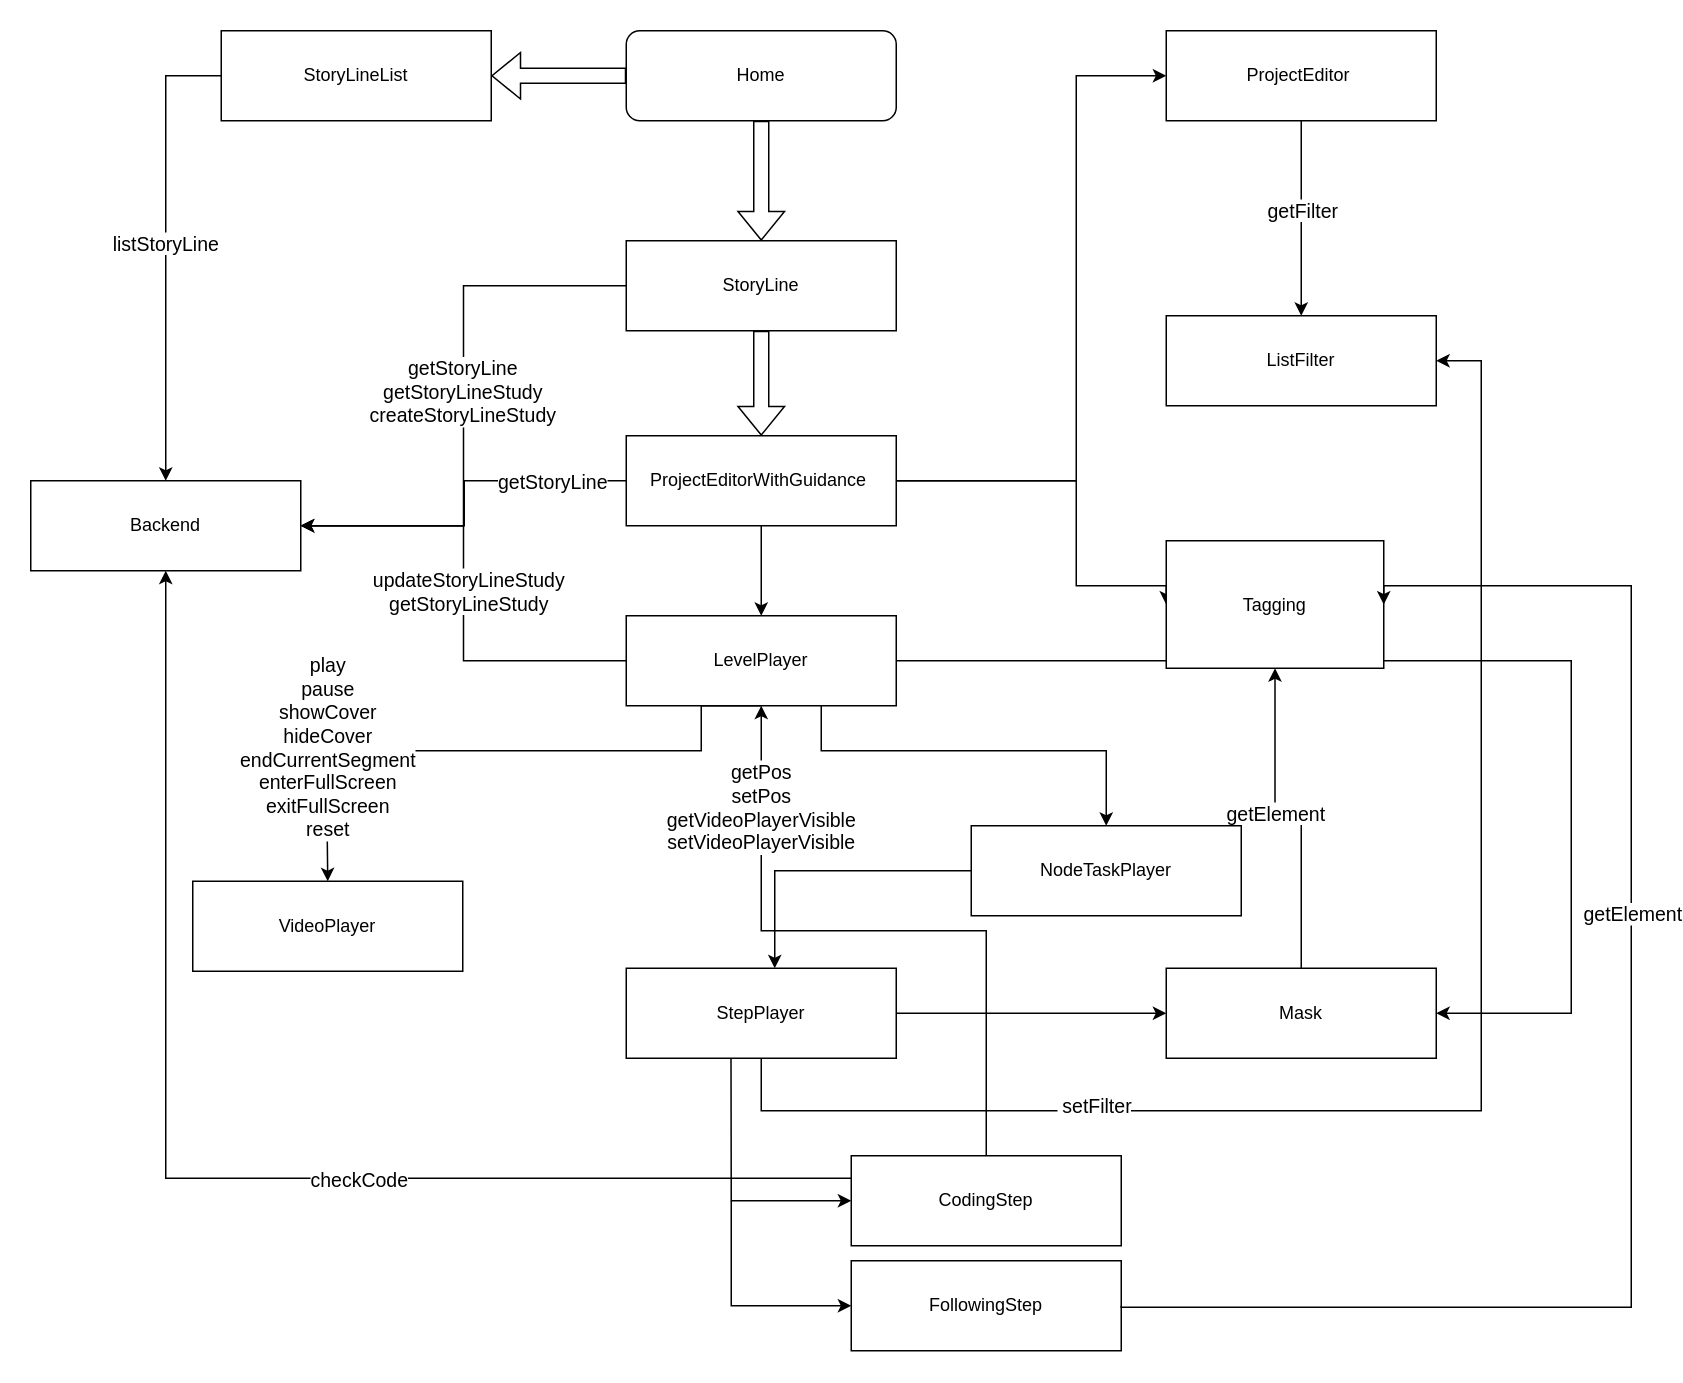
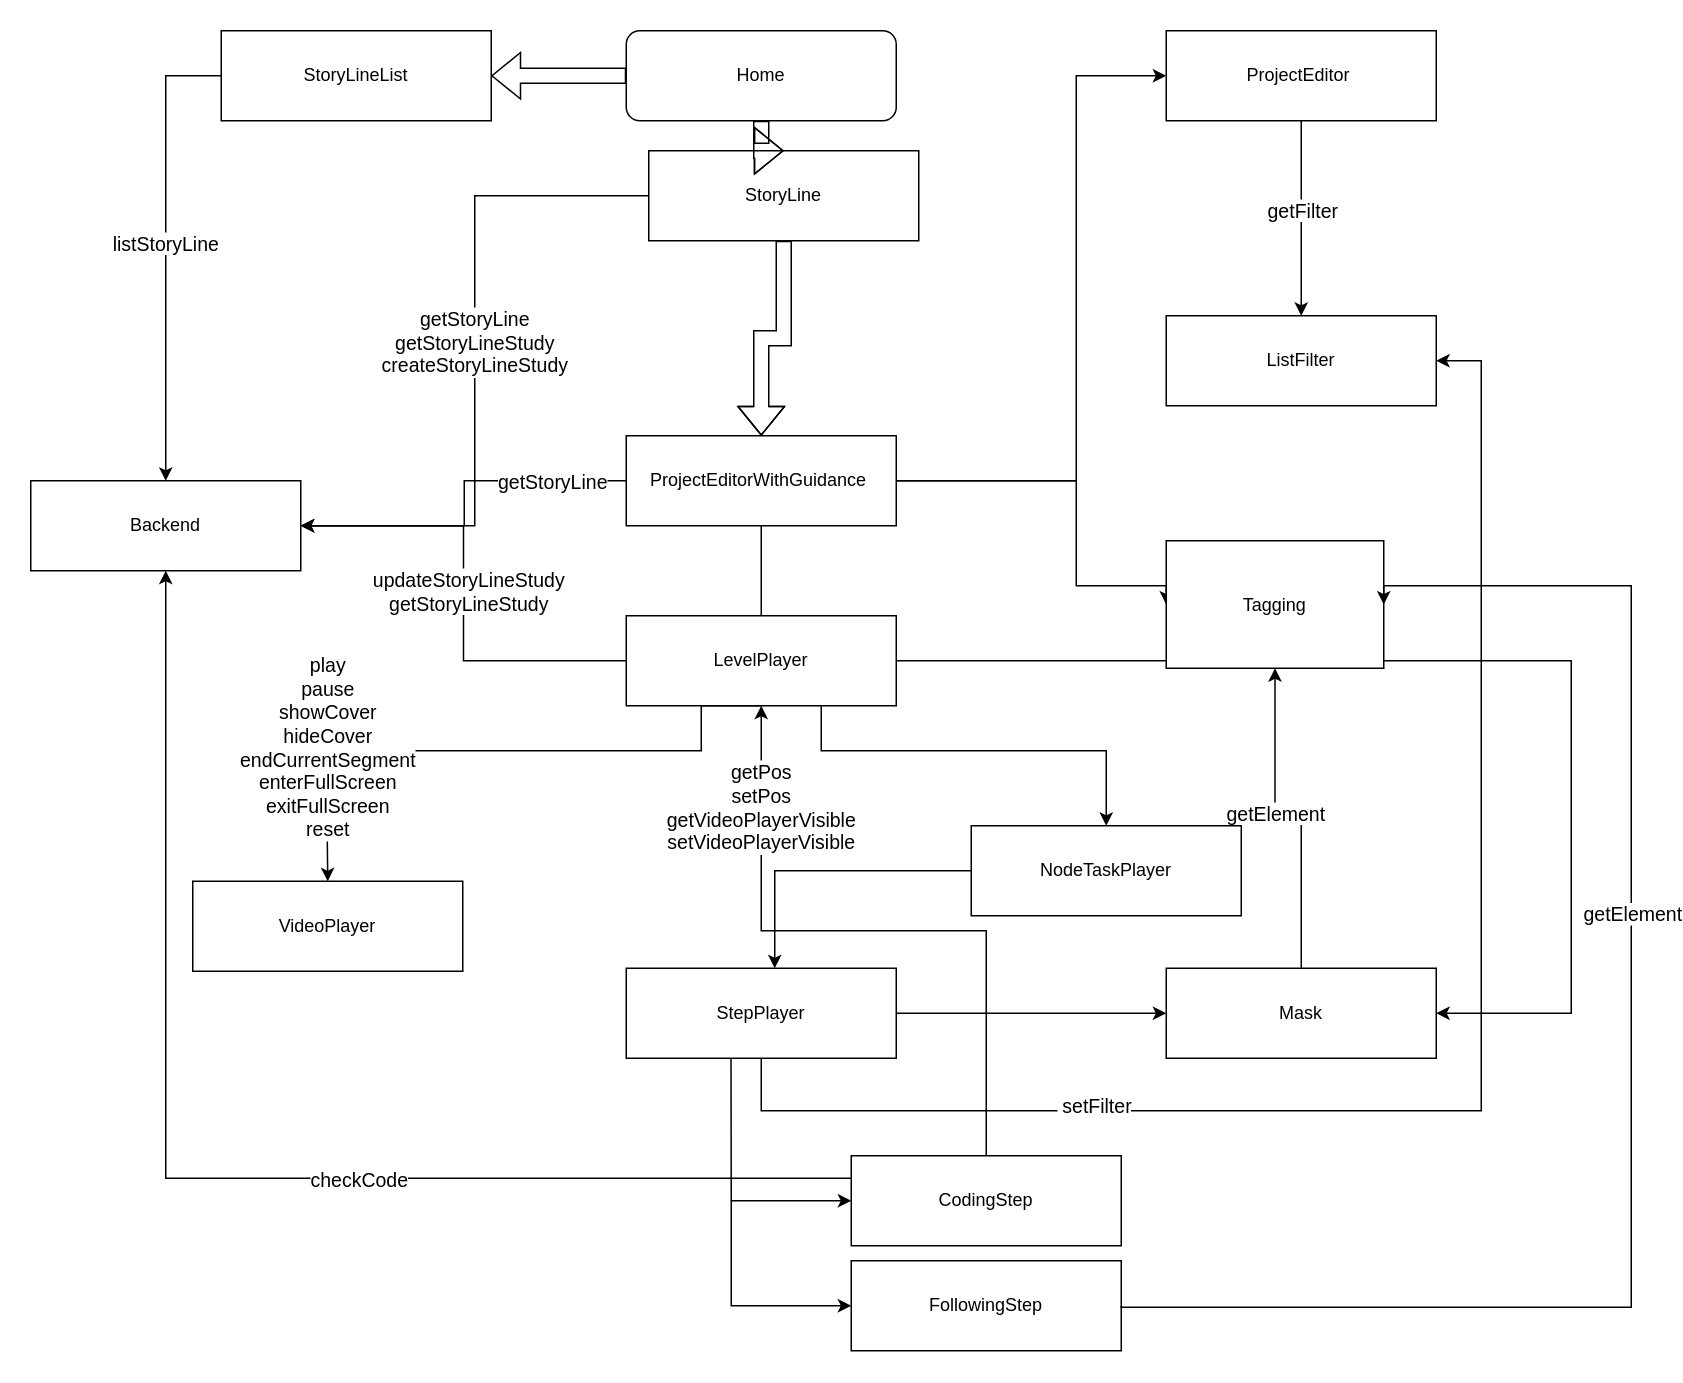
(761, 286) -> (784, 196)
(761, 604) -> (761, 608)
